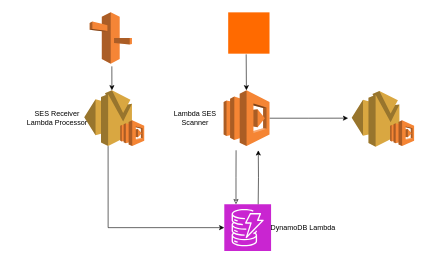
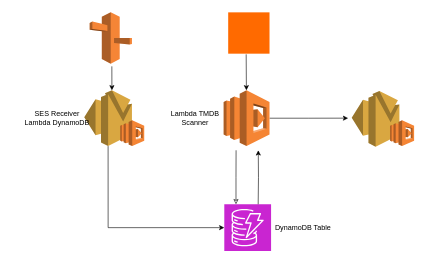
(57, 119) -> (57, 119)
(195, 119) -> (195, 119)
(303, 228) -> (303, 228)
